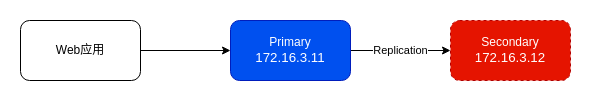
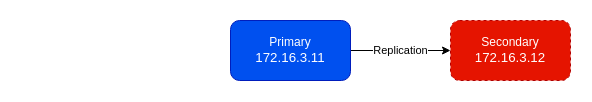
(81, 51) -> none
(182, 51) -> none
